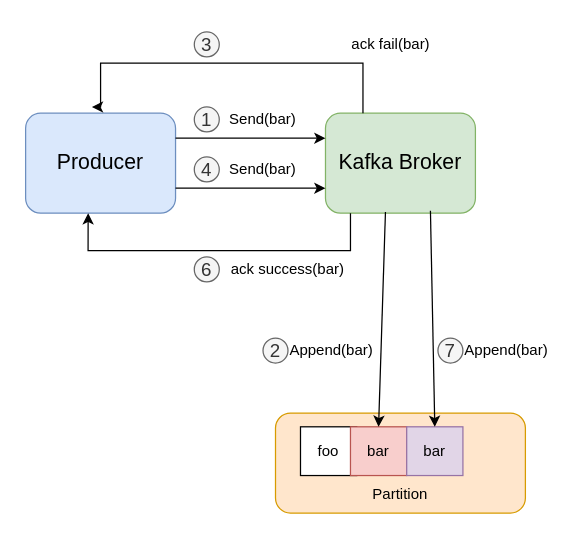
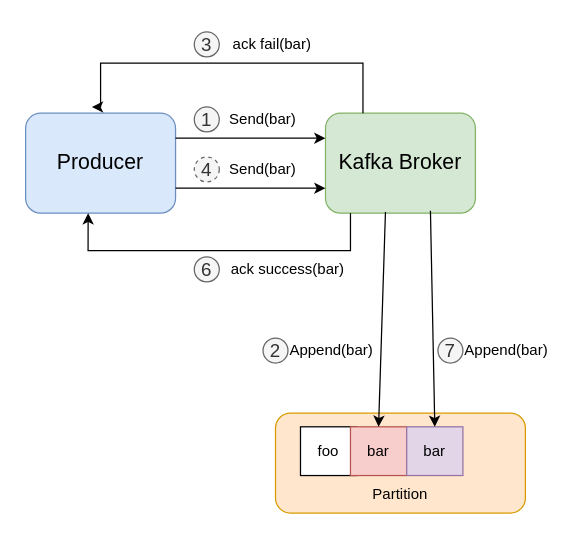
(391, 44) -> (273, 44)
(207, 169) -> (207, 169)
